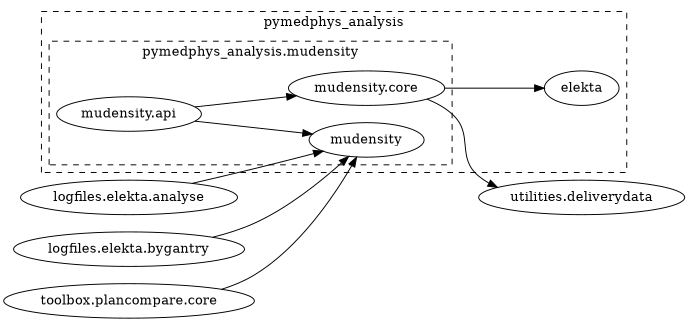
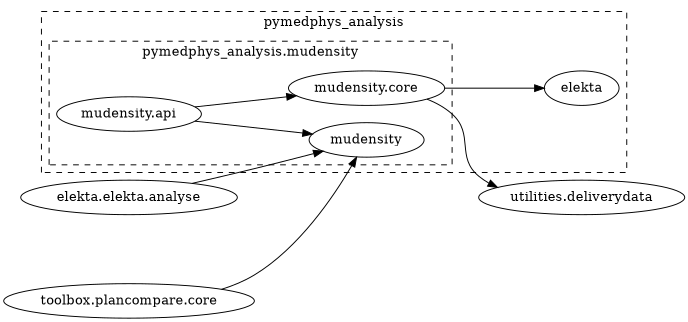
(129, 197) -> (129, 197)
(129, 249) -> none
